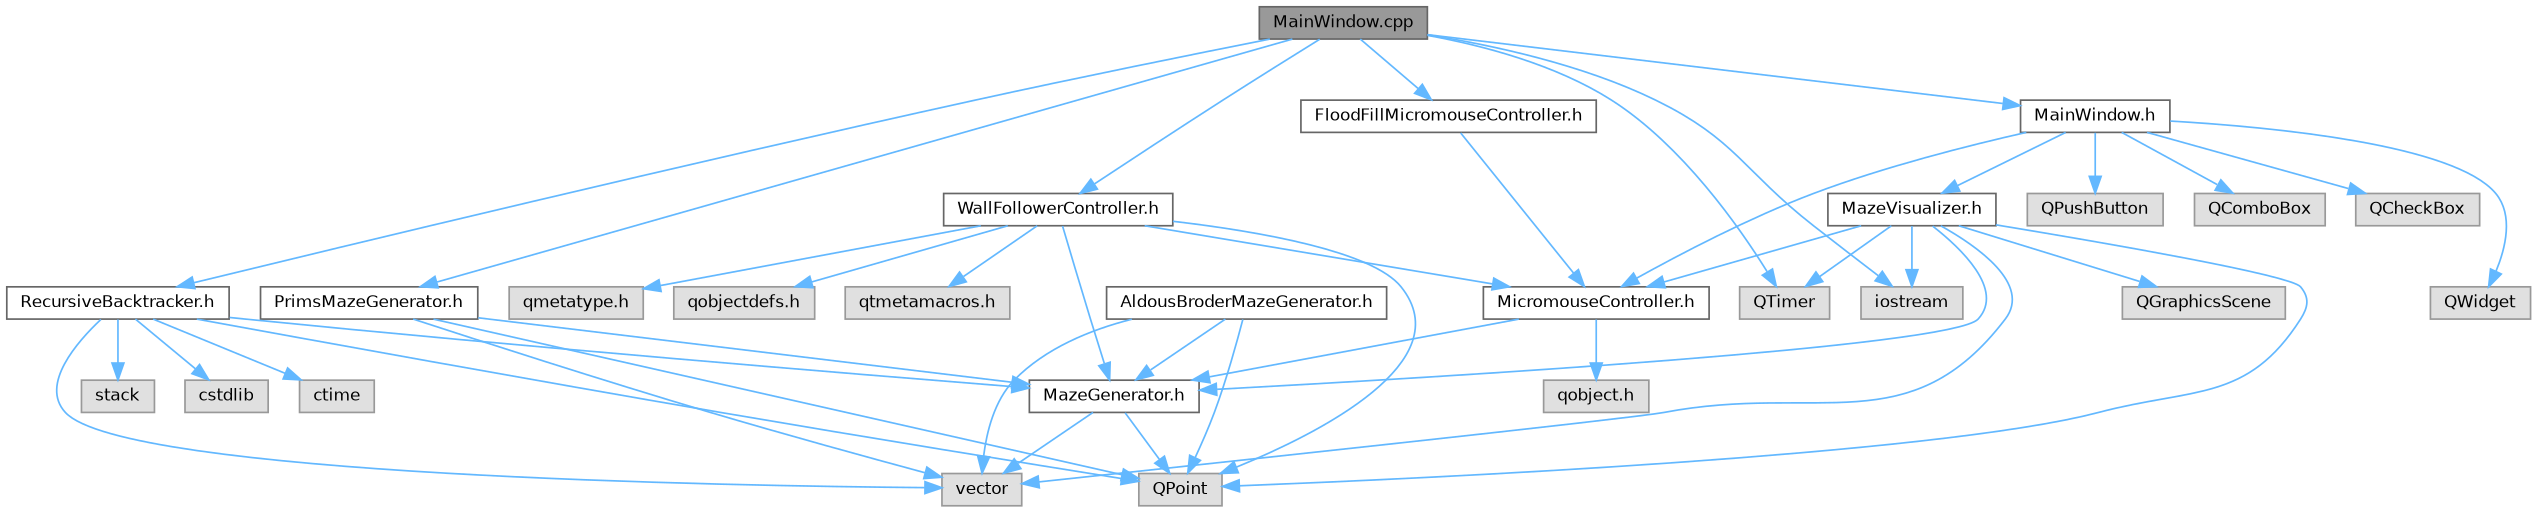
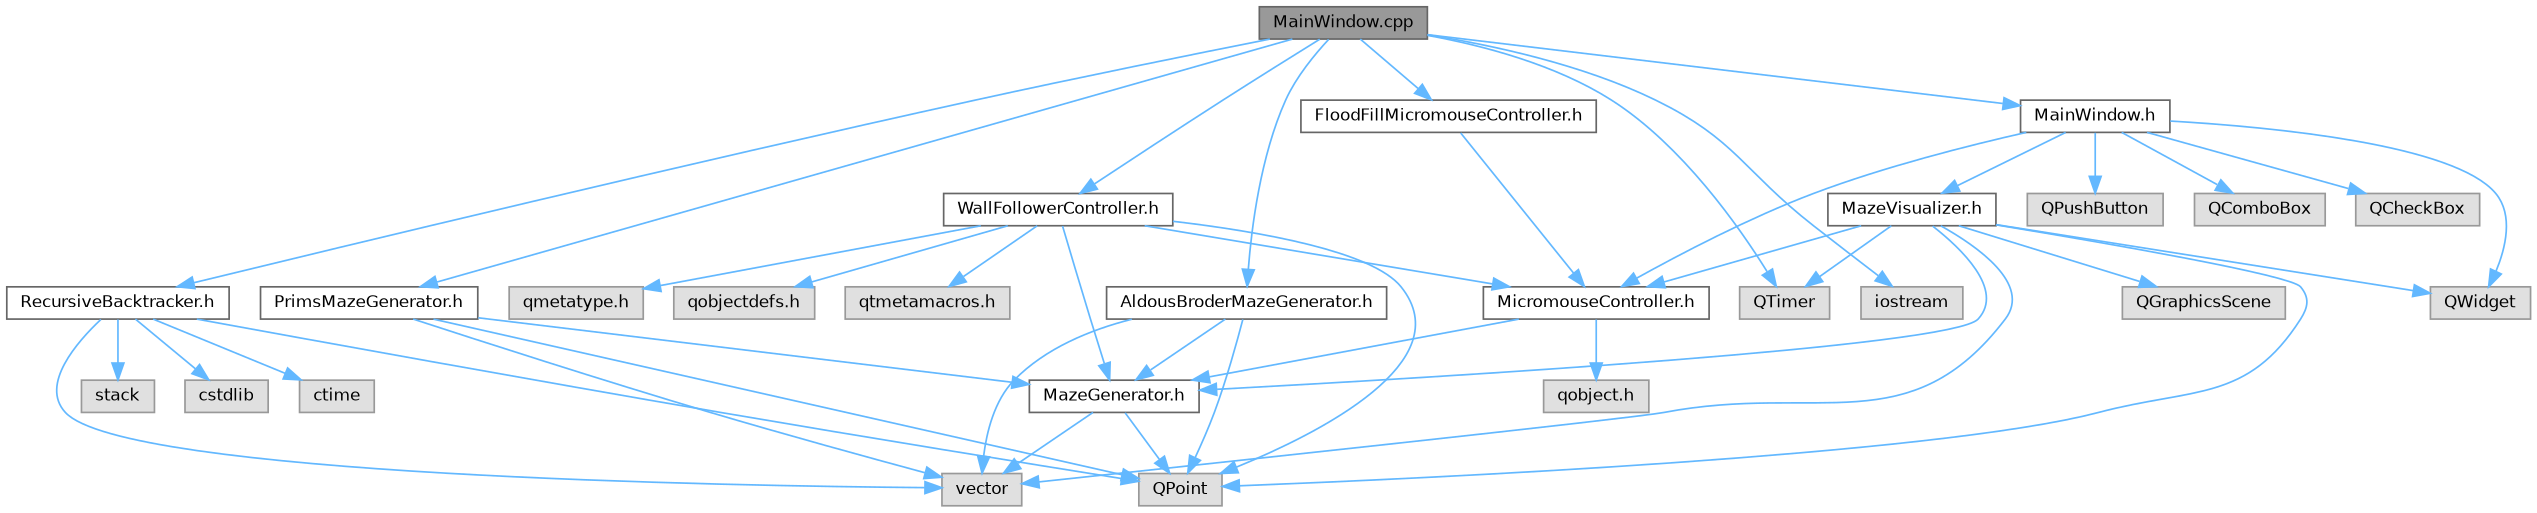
none -> (1269, 147)
(1912, 248) -> (2299, 272)
(660, 357) -> none
